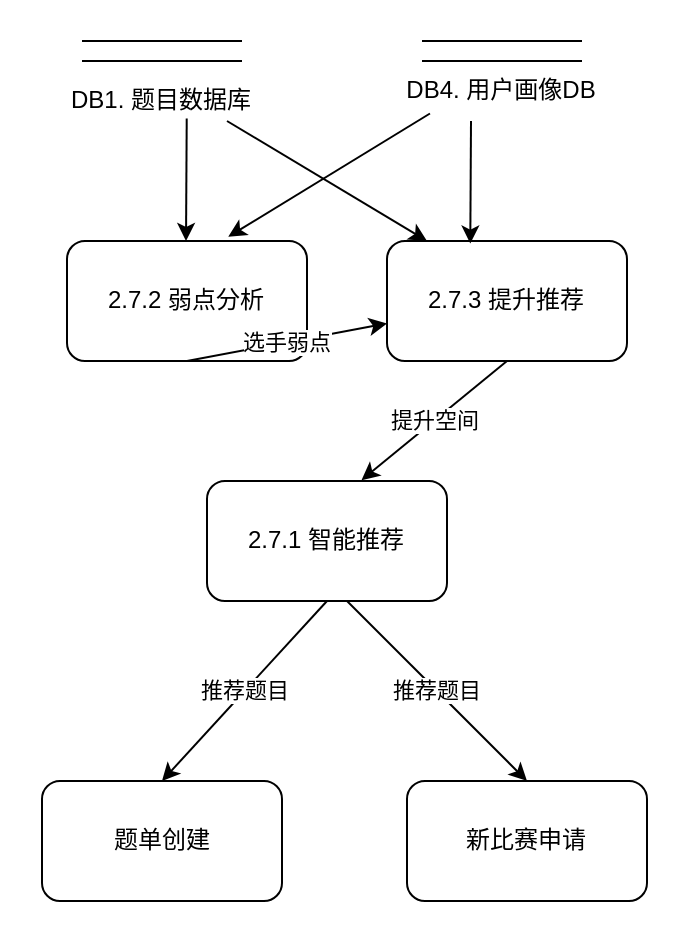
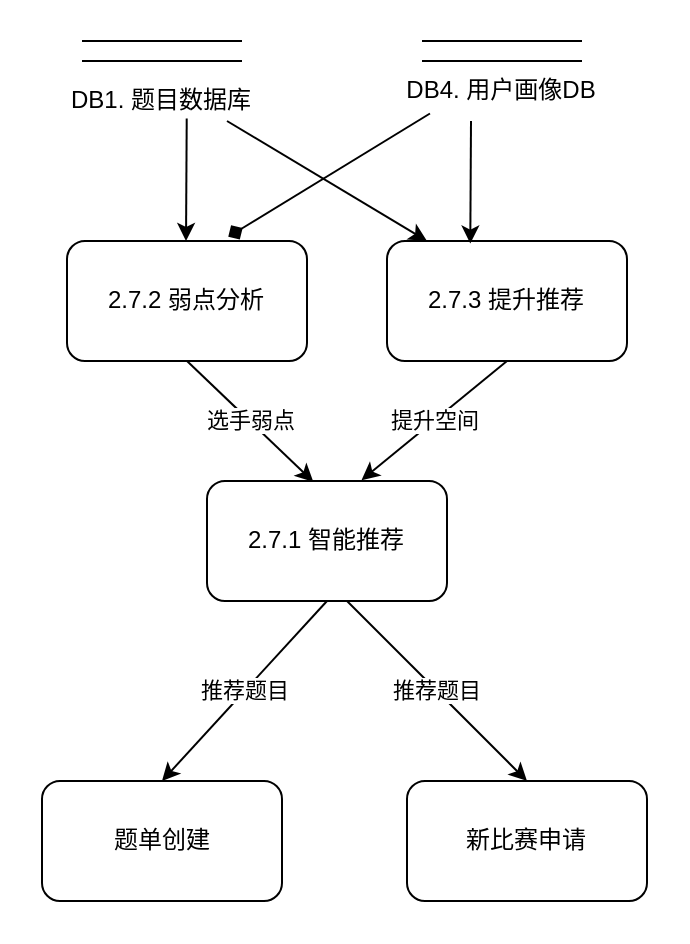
(241, 229) -> (242, 228)
(281, 343) -> (246, 417)
